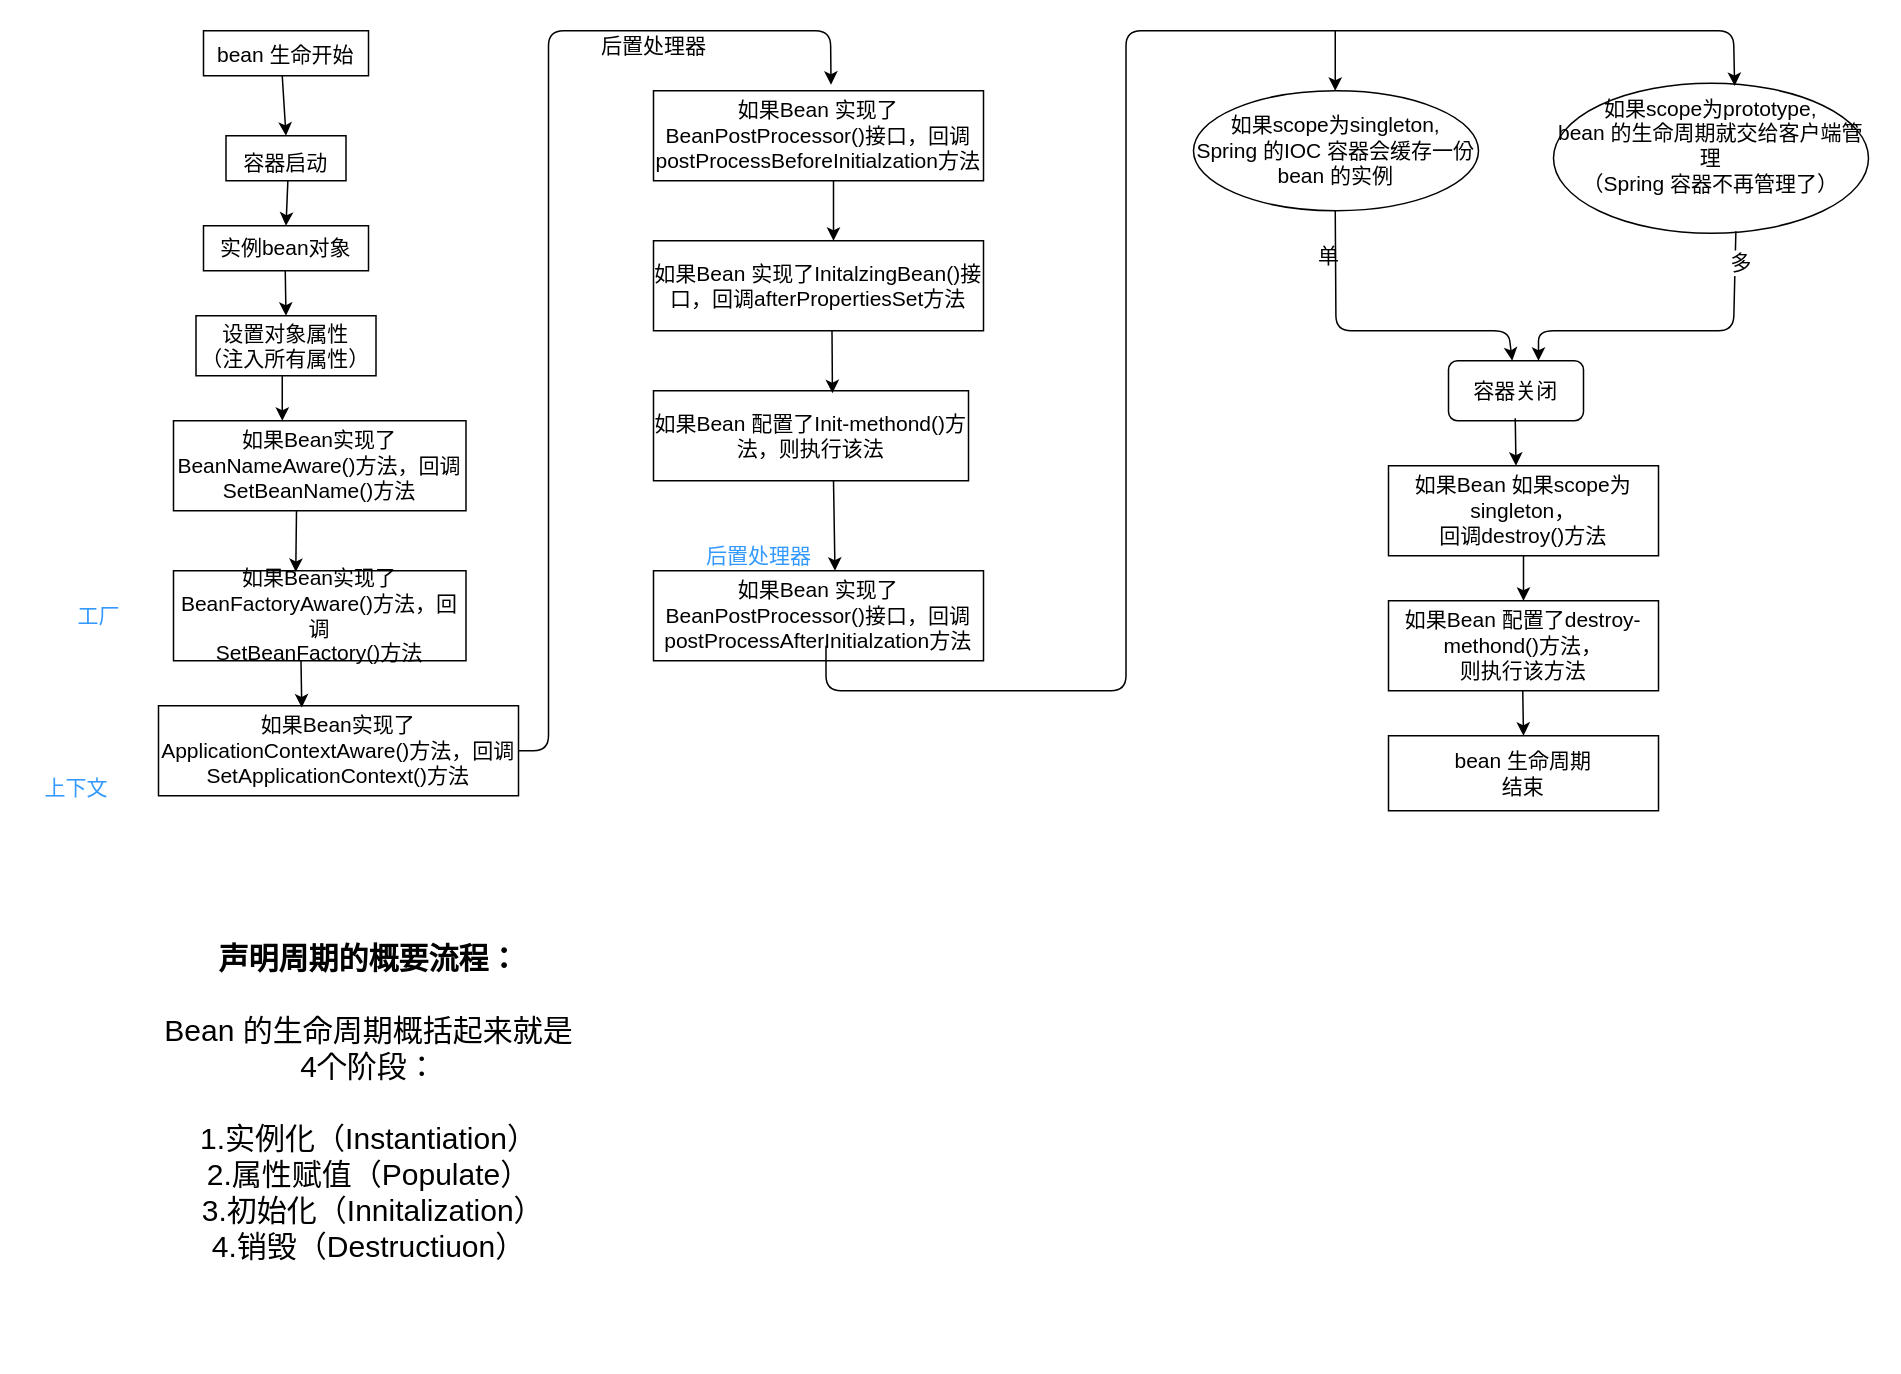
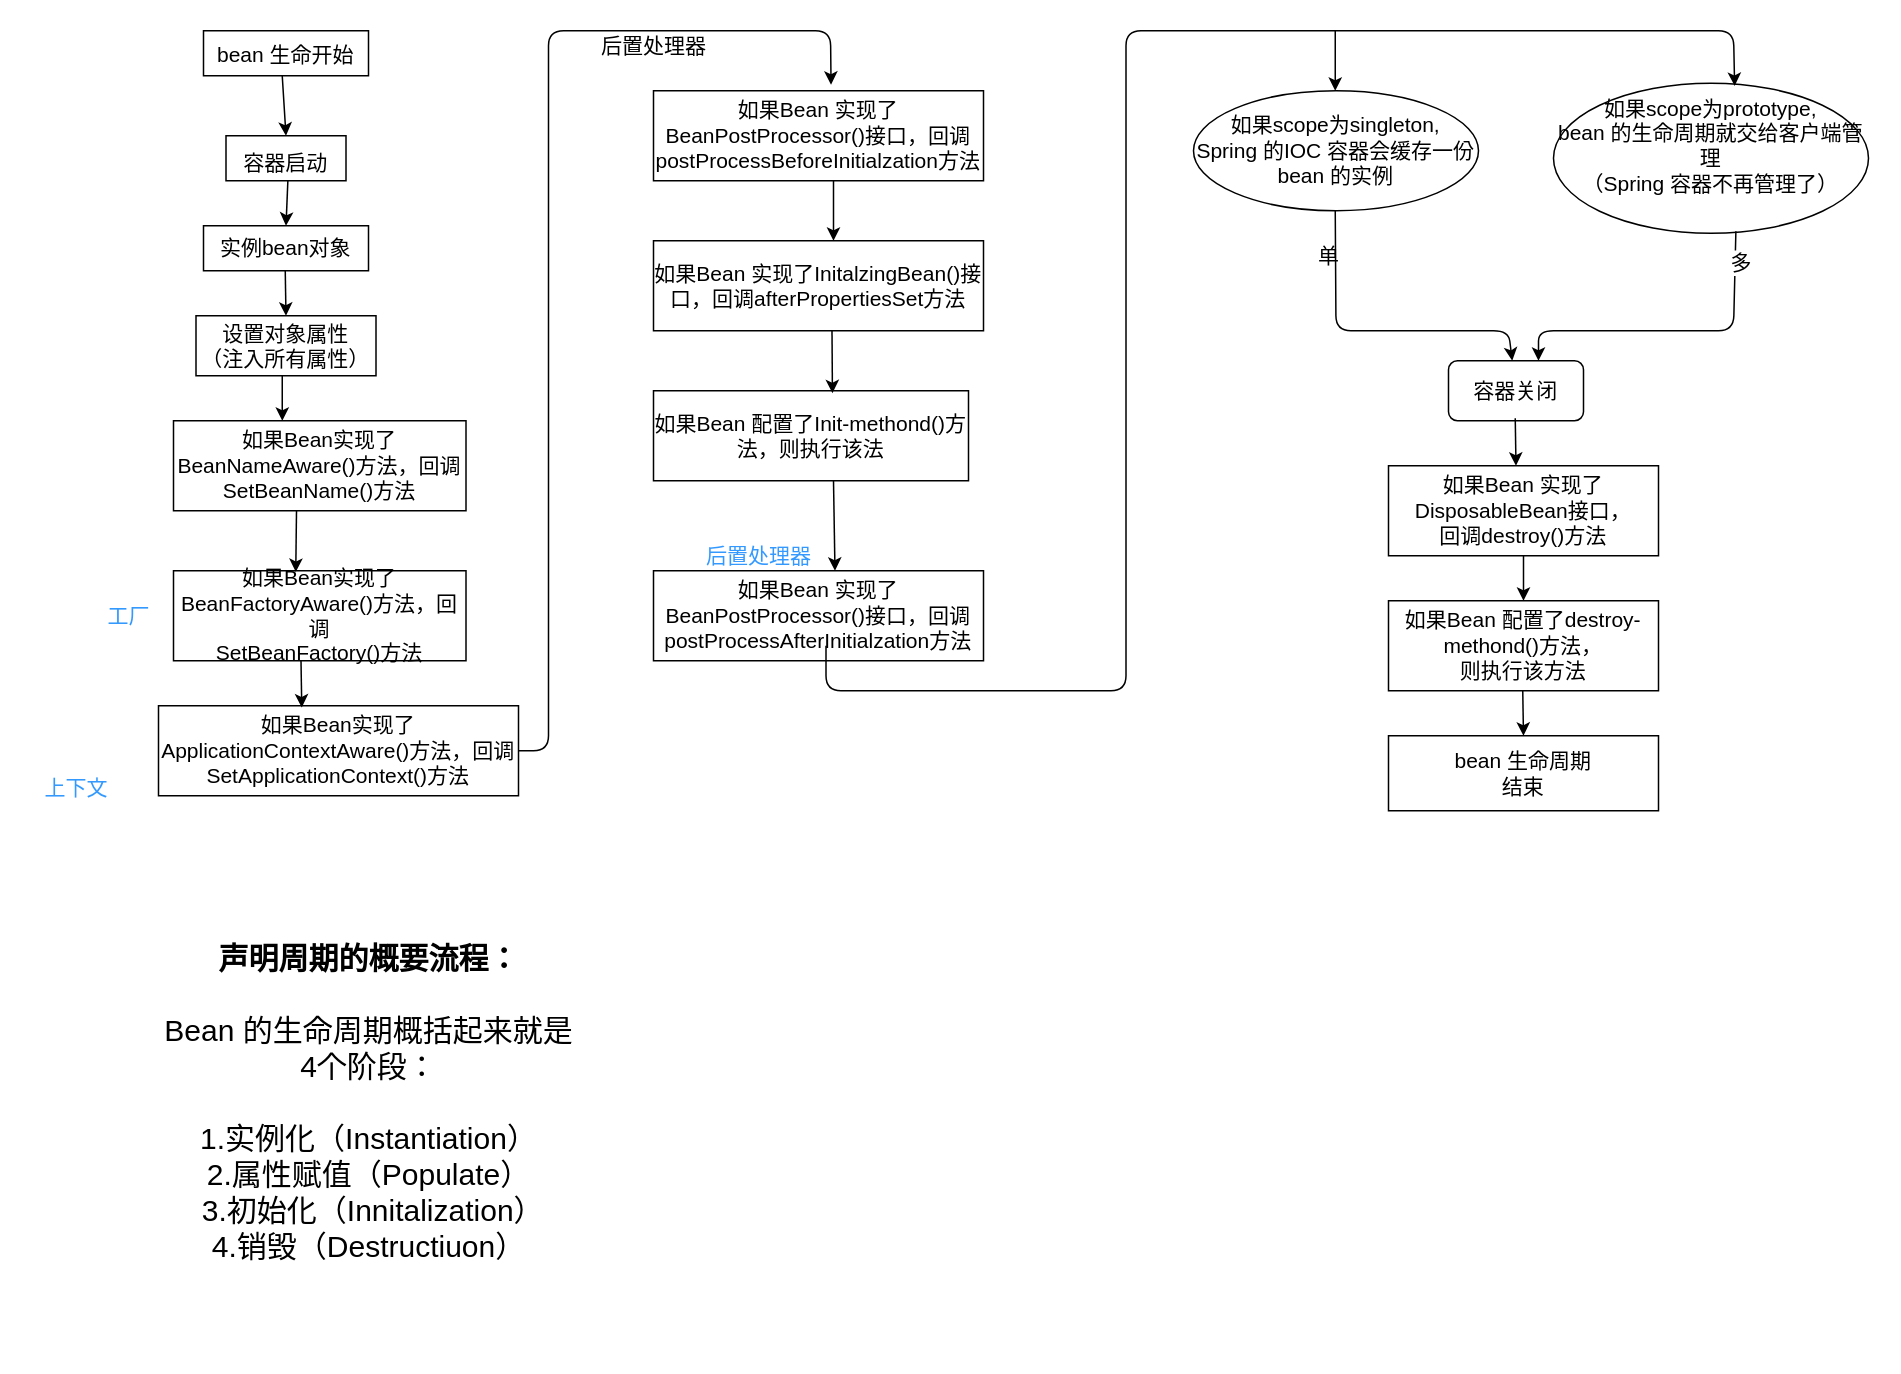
(1523, 511) -> (1523, 511)
(98, 616) -> (128, 616)
